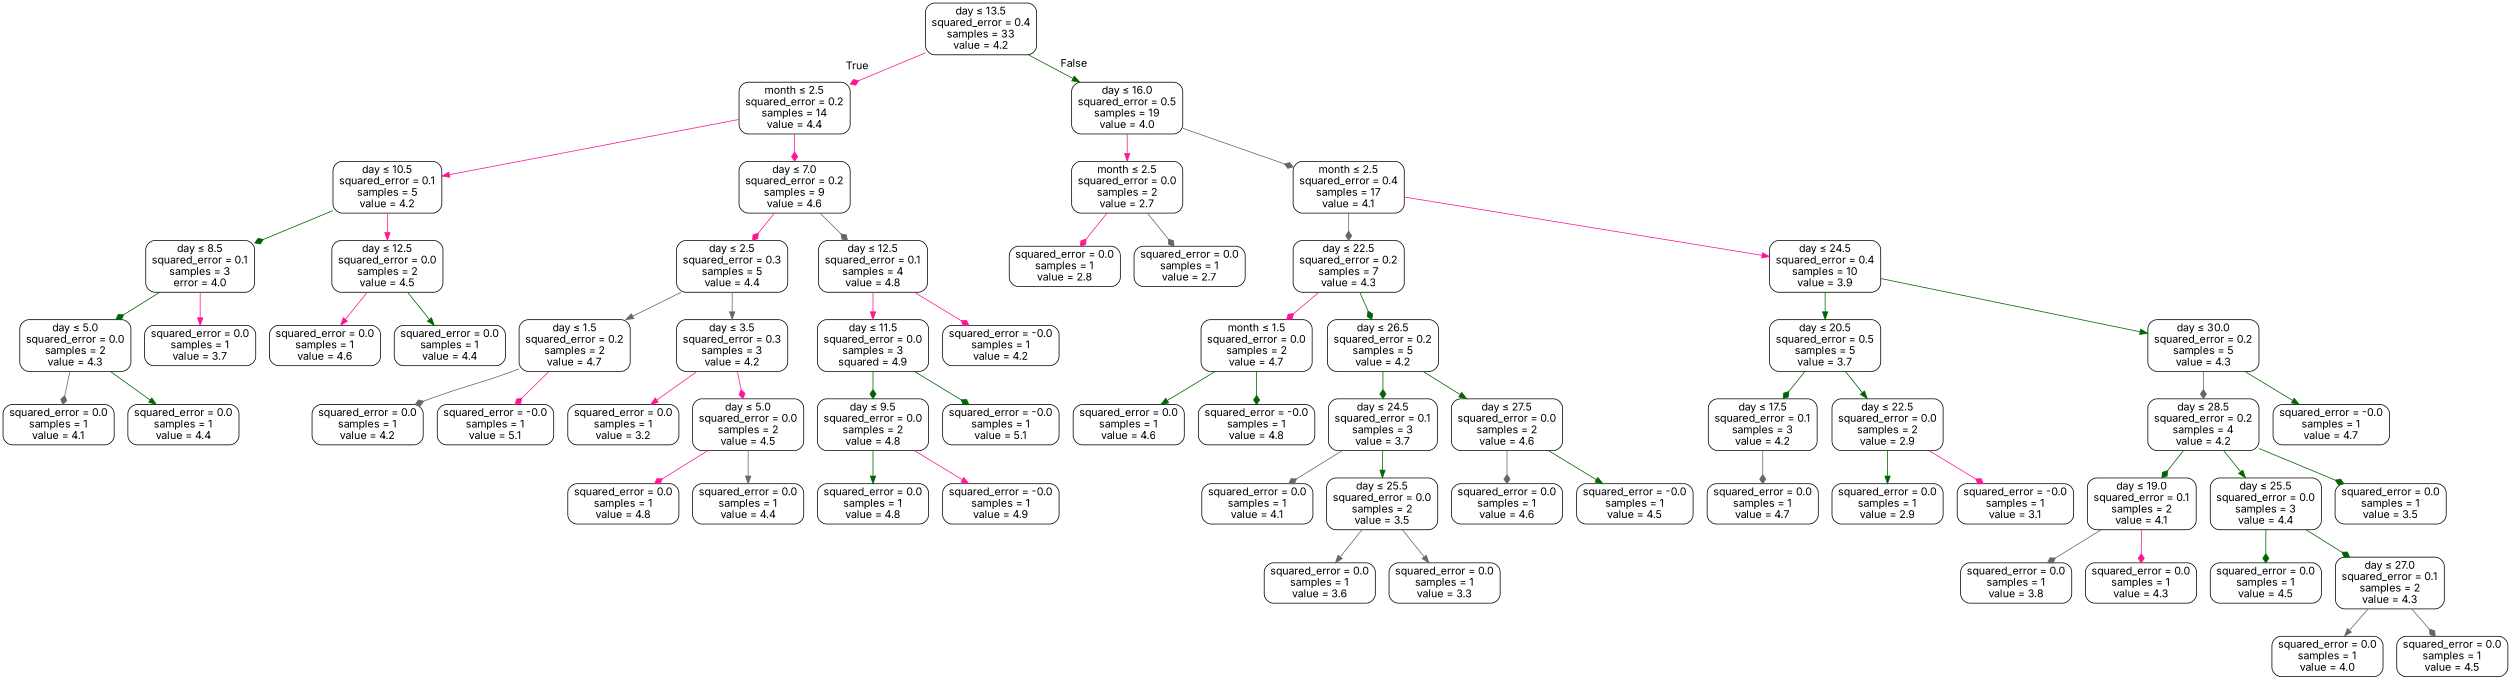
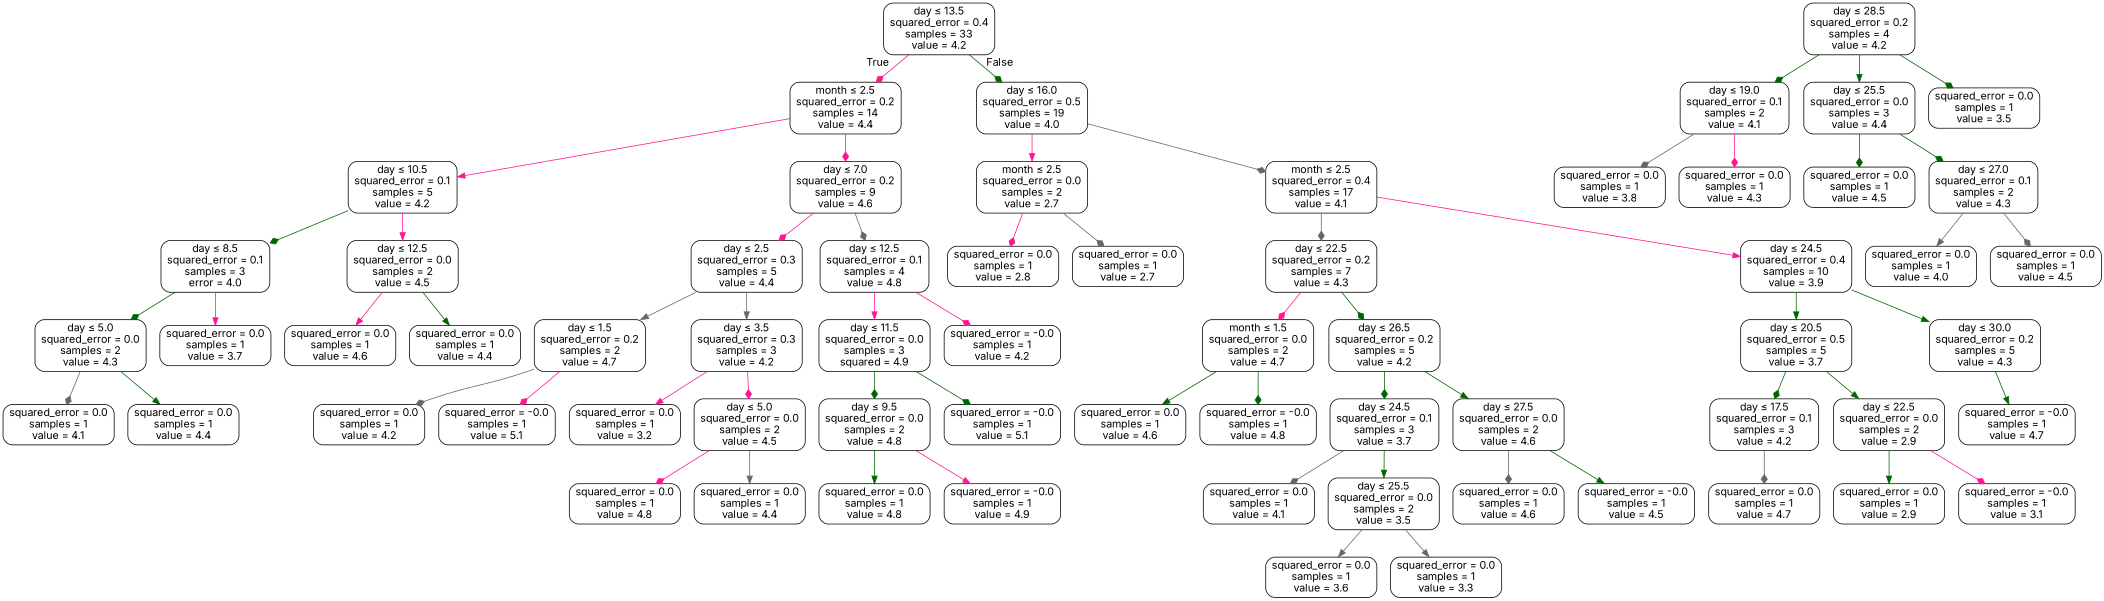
(1051, 67) -> (982, 65)
(2203, 380) -> none
